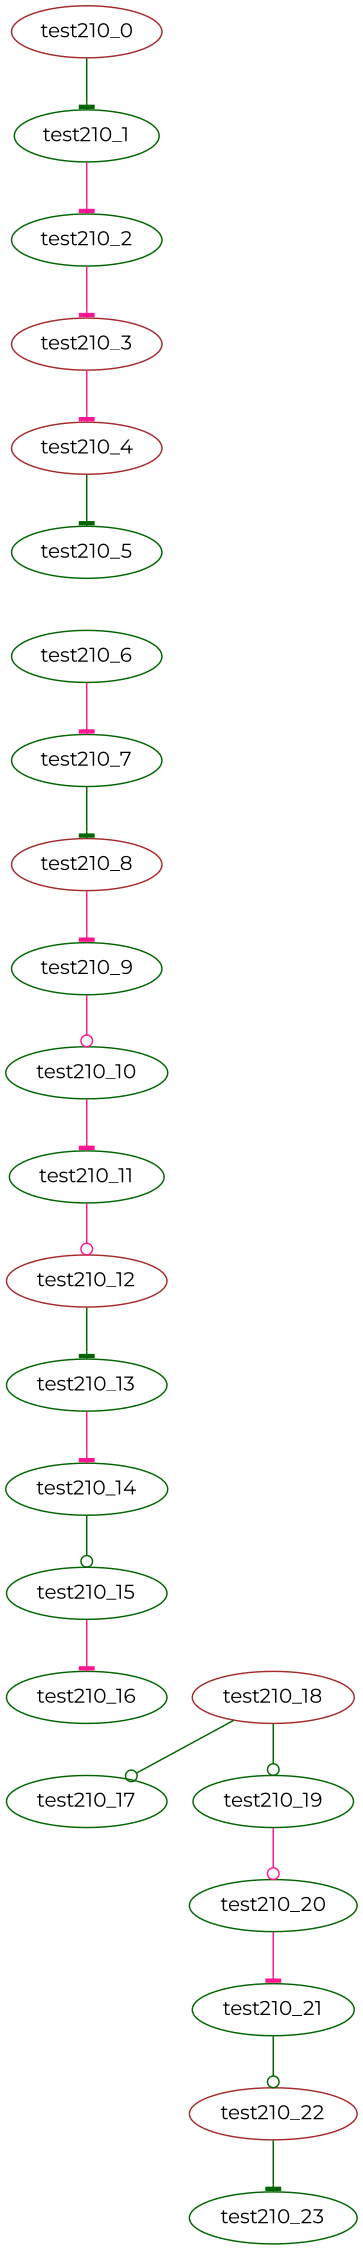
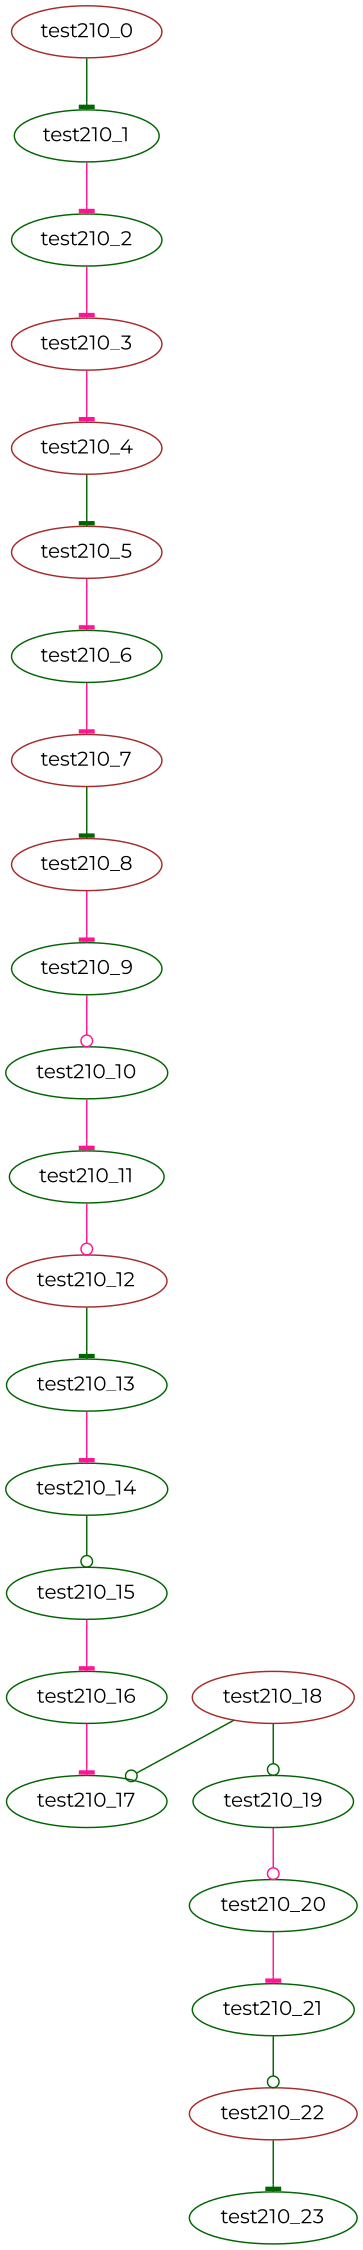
(87, 552) -> (87, 552)
none -> (87, 601)
(87, 761) -> (87, 761)
none -> (87, 1746)
